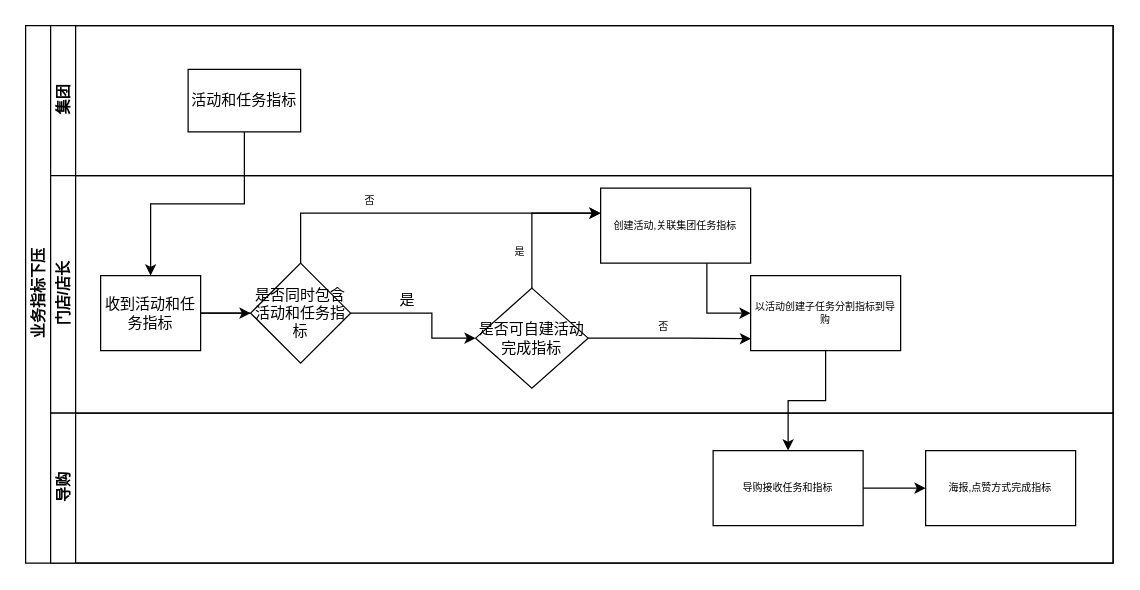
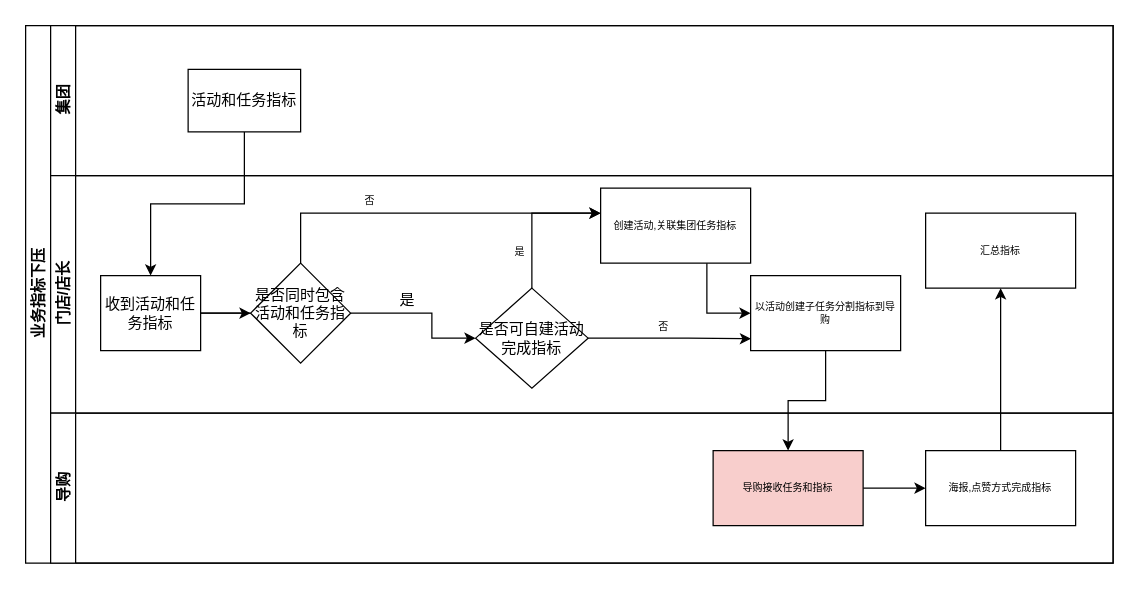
none -> (1001, 251)
none -> (1001, 373)
(788, 488) -> (788, 488)
